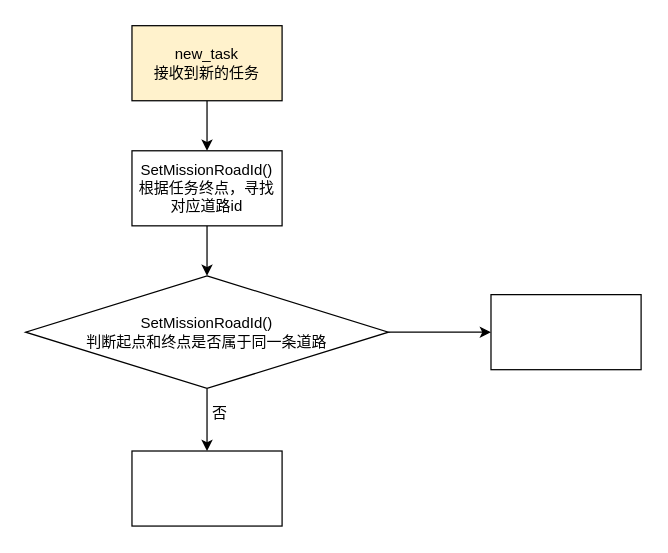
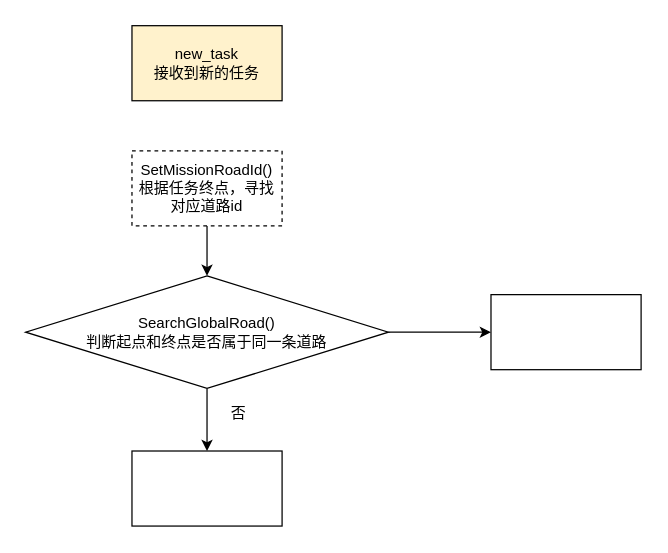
(207, 122) -> none
(207, 188) -> (207, 188)
(207, 332) -> (207, 332)
(219, 413) -> (238, 413)
